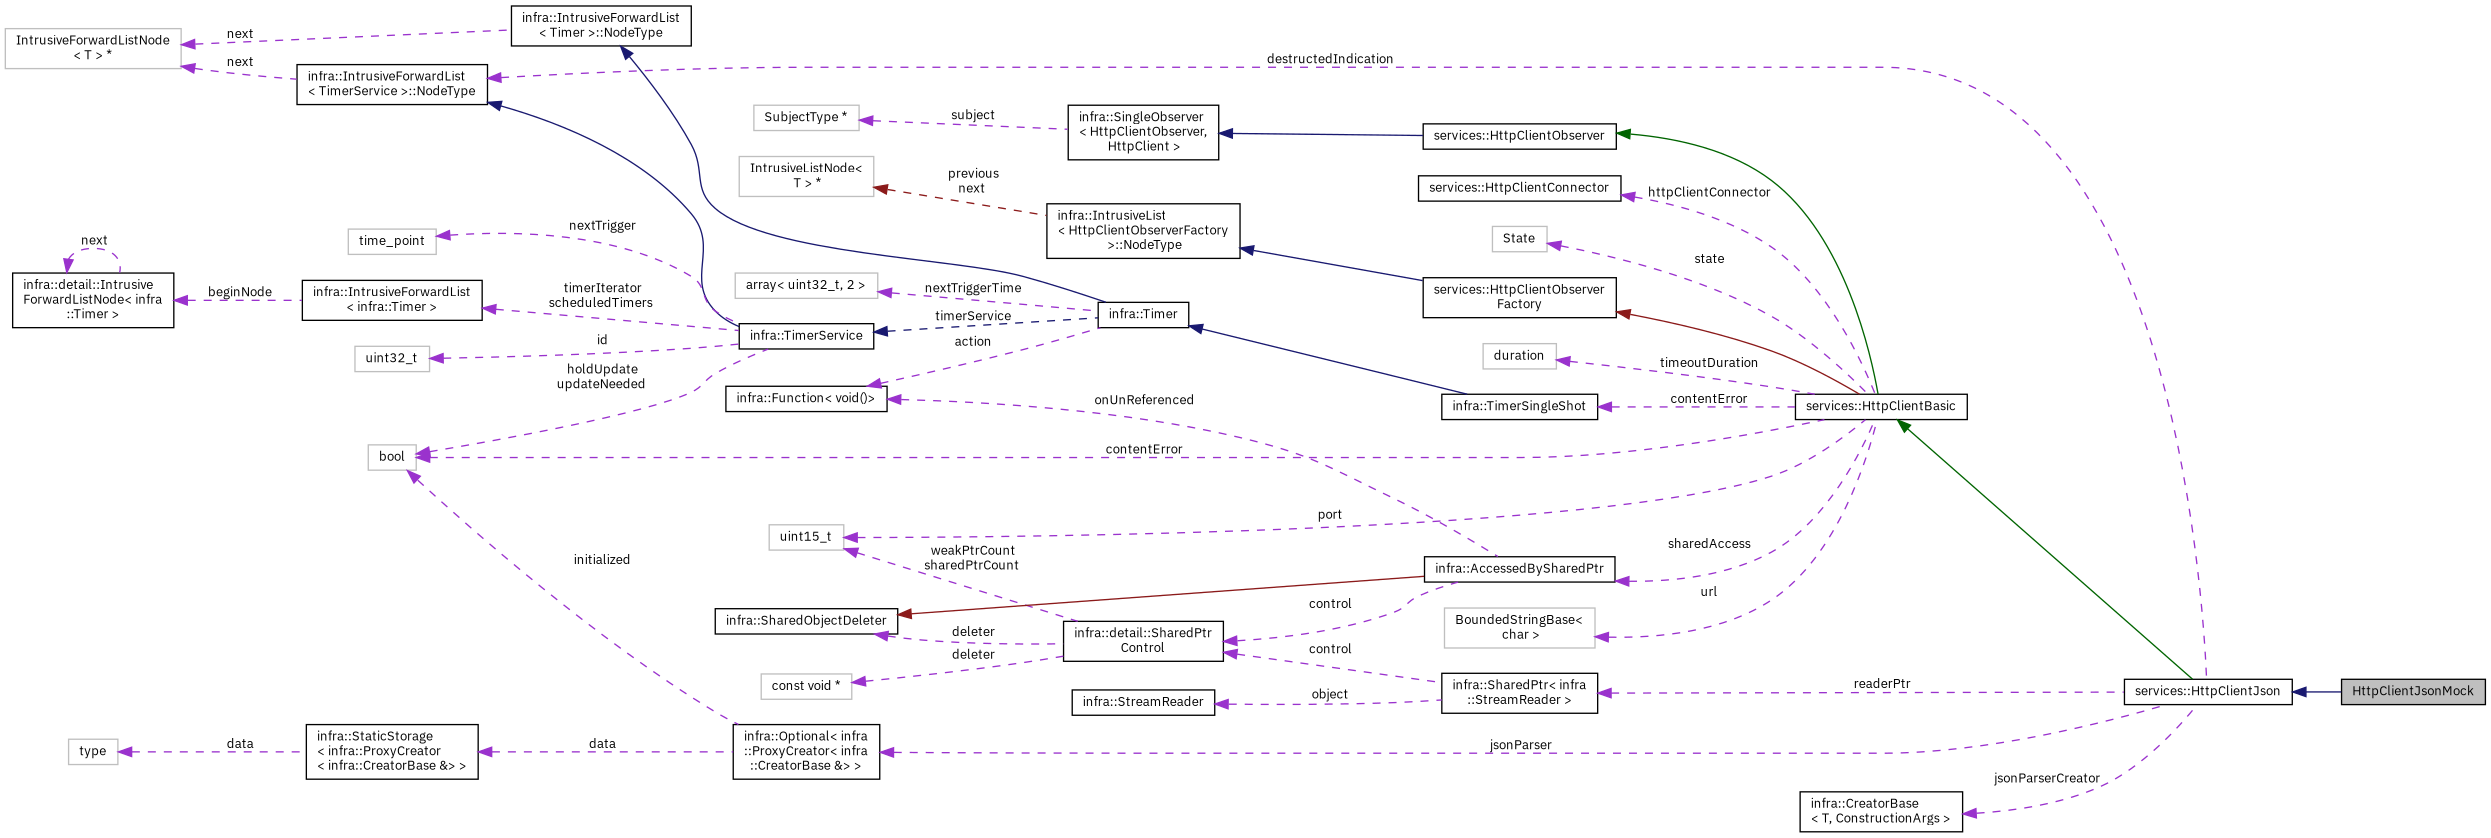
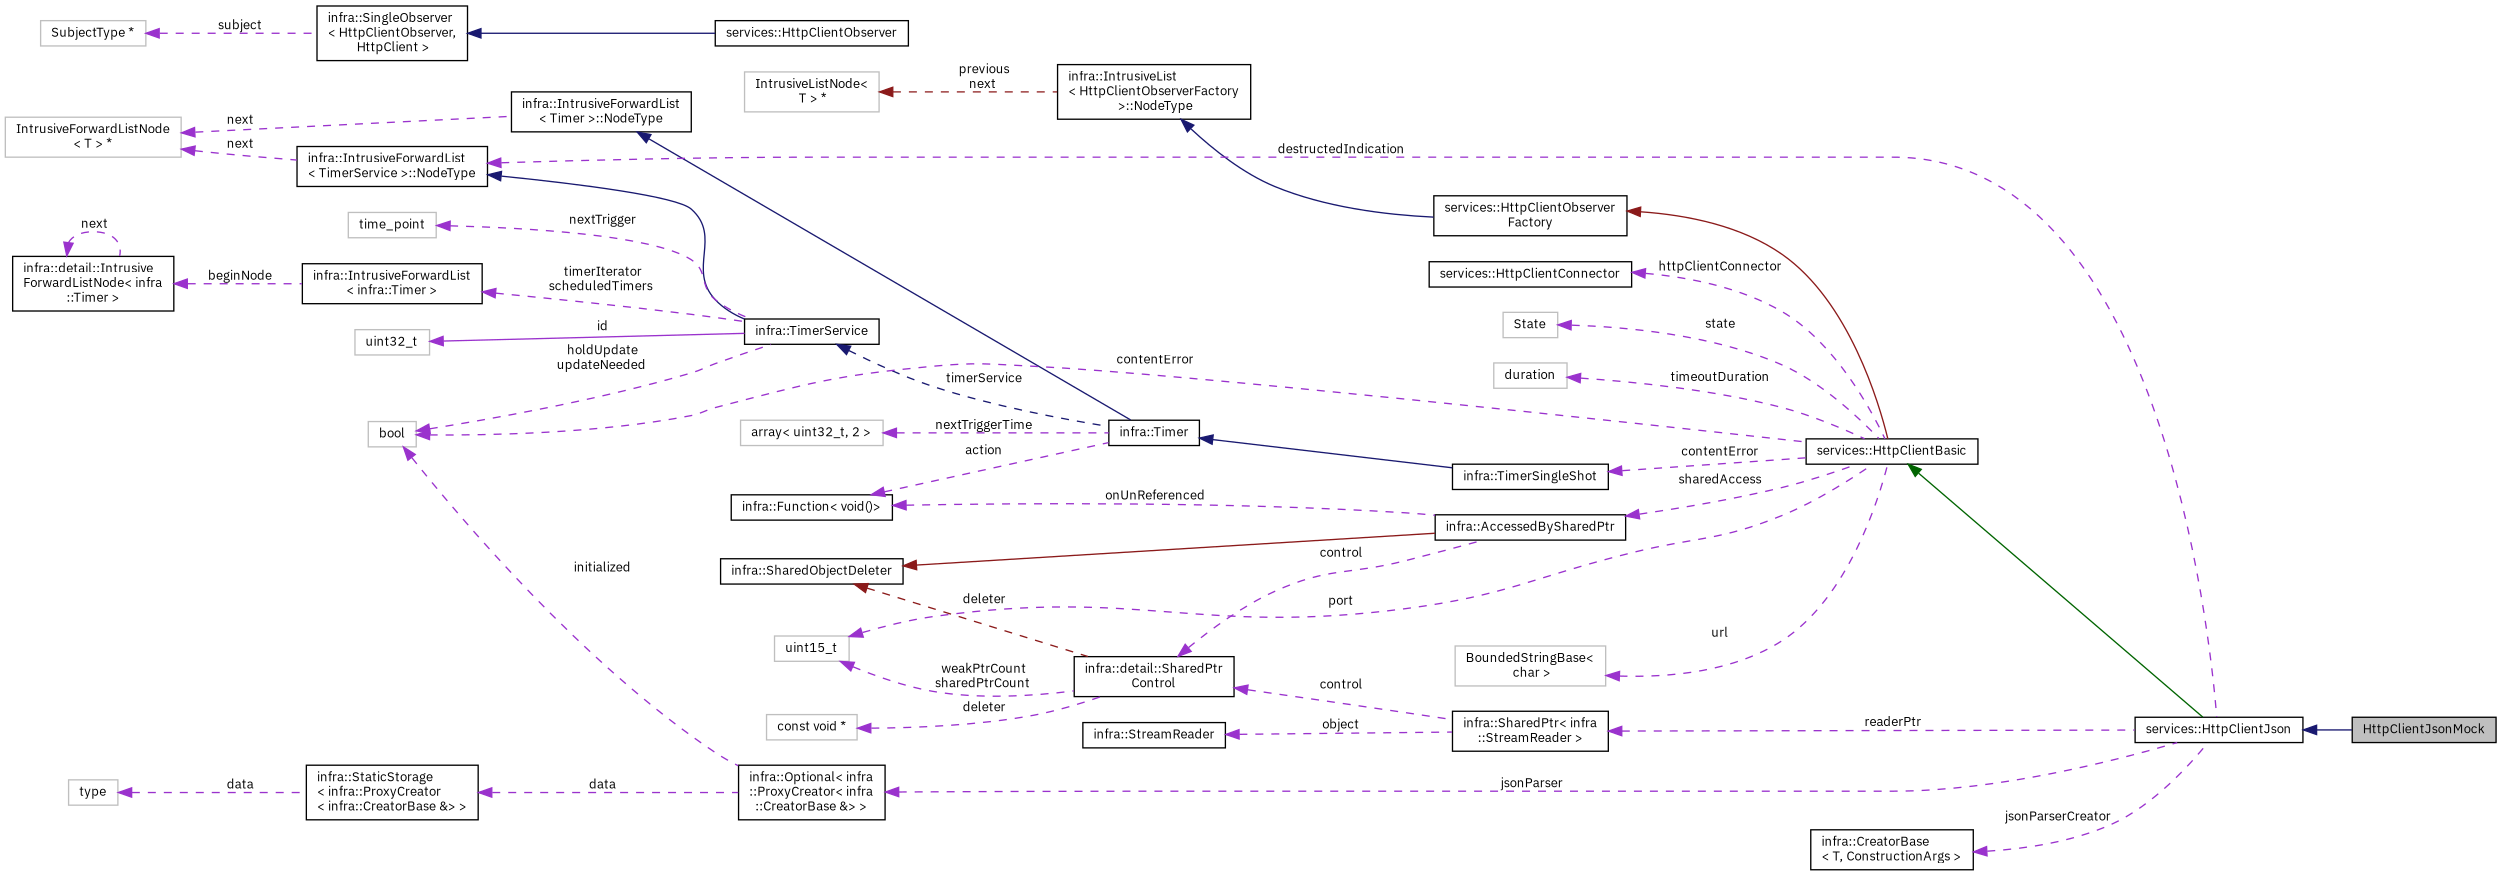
(1804, 214) -> none
(591, 354) -> (594, 337)
(975, 643) -> (977, 622)
